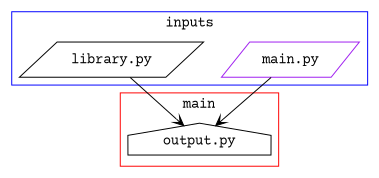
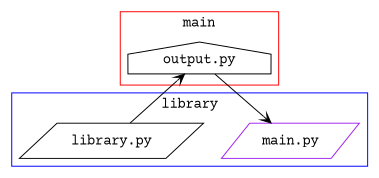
(190, 23) -> (190, 104)
(246, 99) -> (244, 100)
